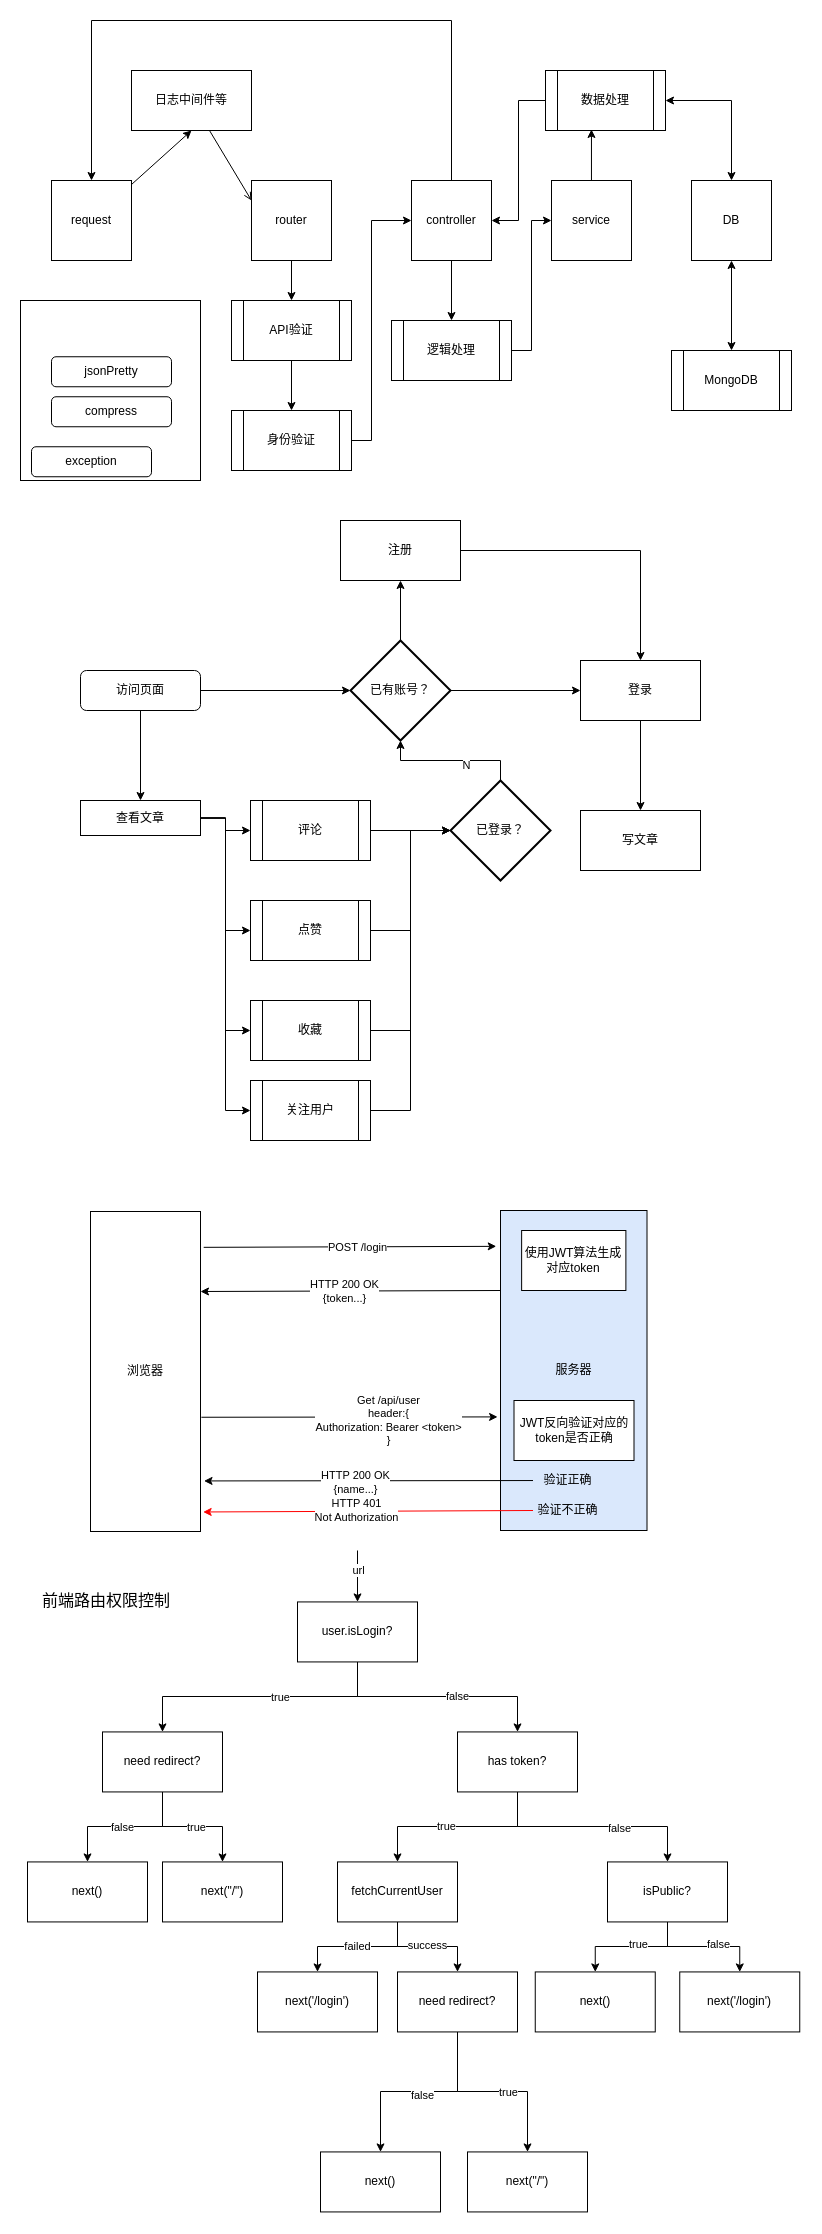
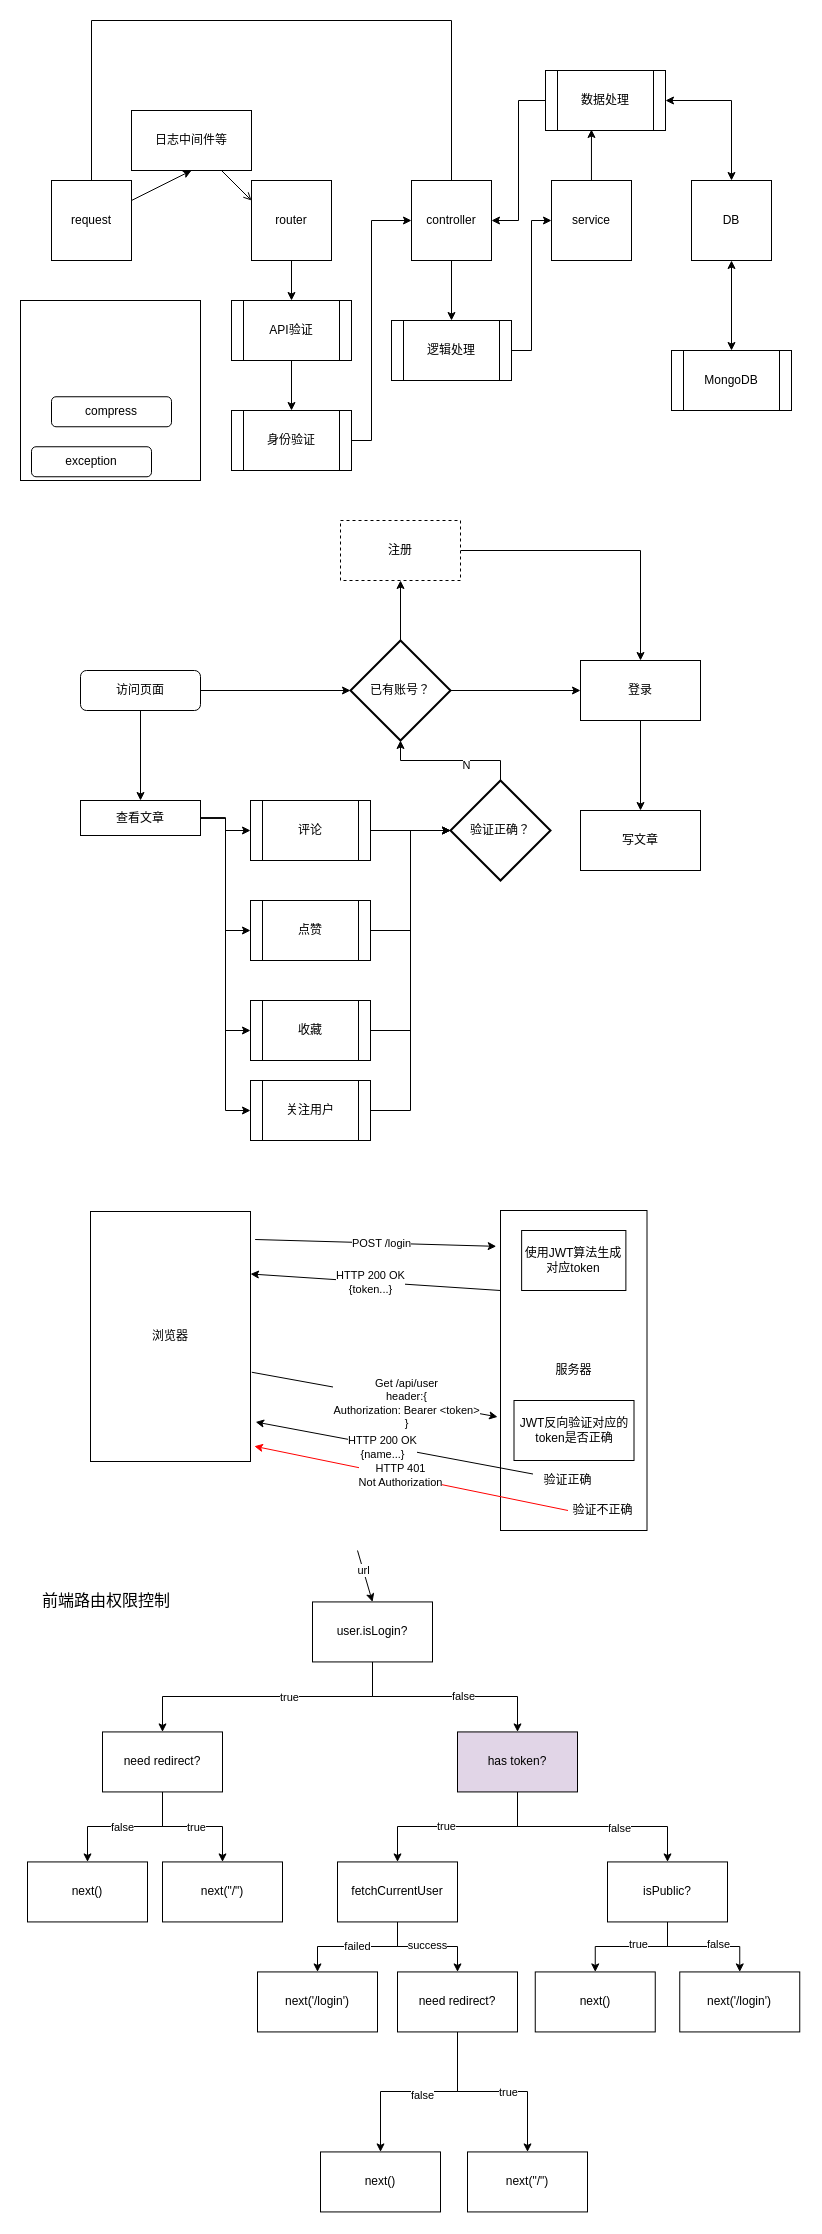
(192, 101) -> (192, 141)
(92, 172) -> (92, 174)
(112, 372) -> none
(401, 551) -> (401, 551)
(501, 831) -> (501, 831)
(574, 1371) -> (574, 1371)
(146, 1372) -> (171, 1337)
(568, 1511) -> (603, 1511)
(358, 1632) -> (373, 1632)
(518, 1762) -> (518, 1762)
